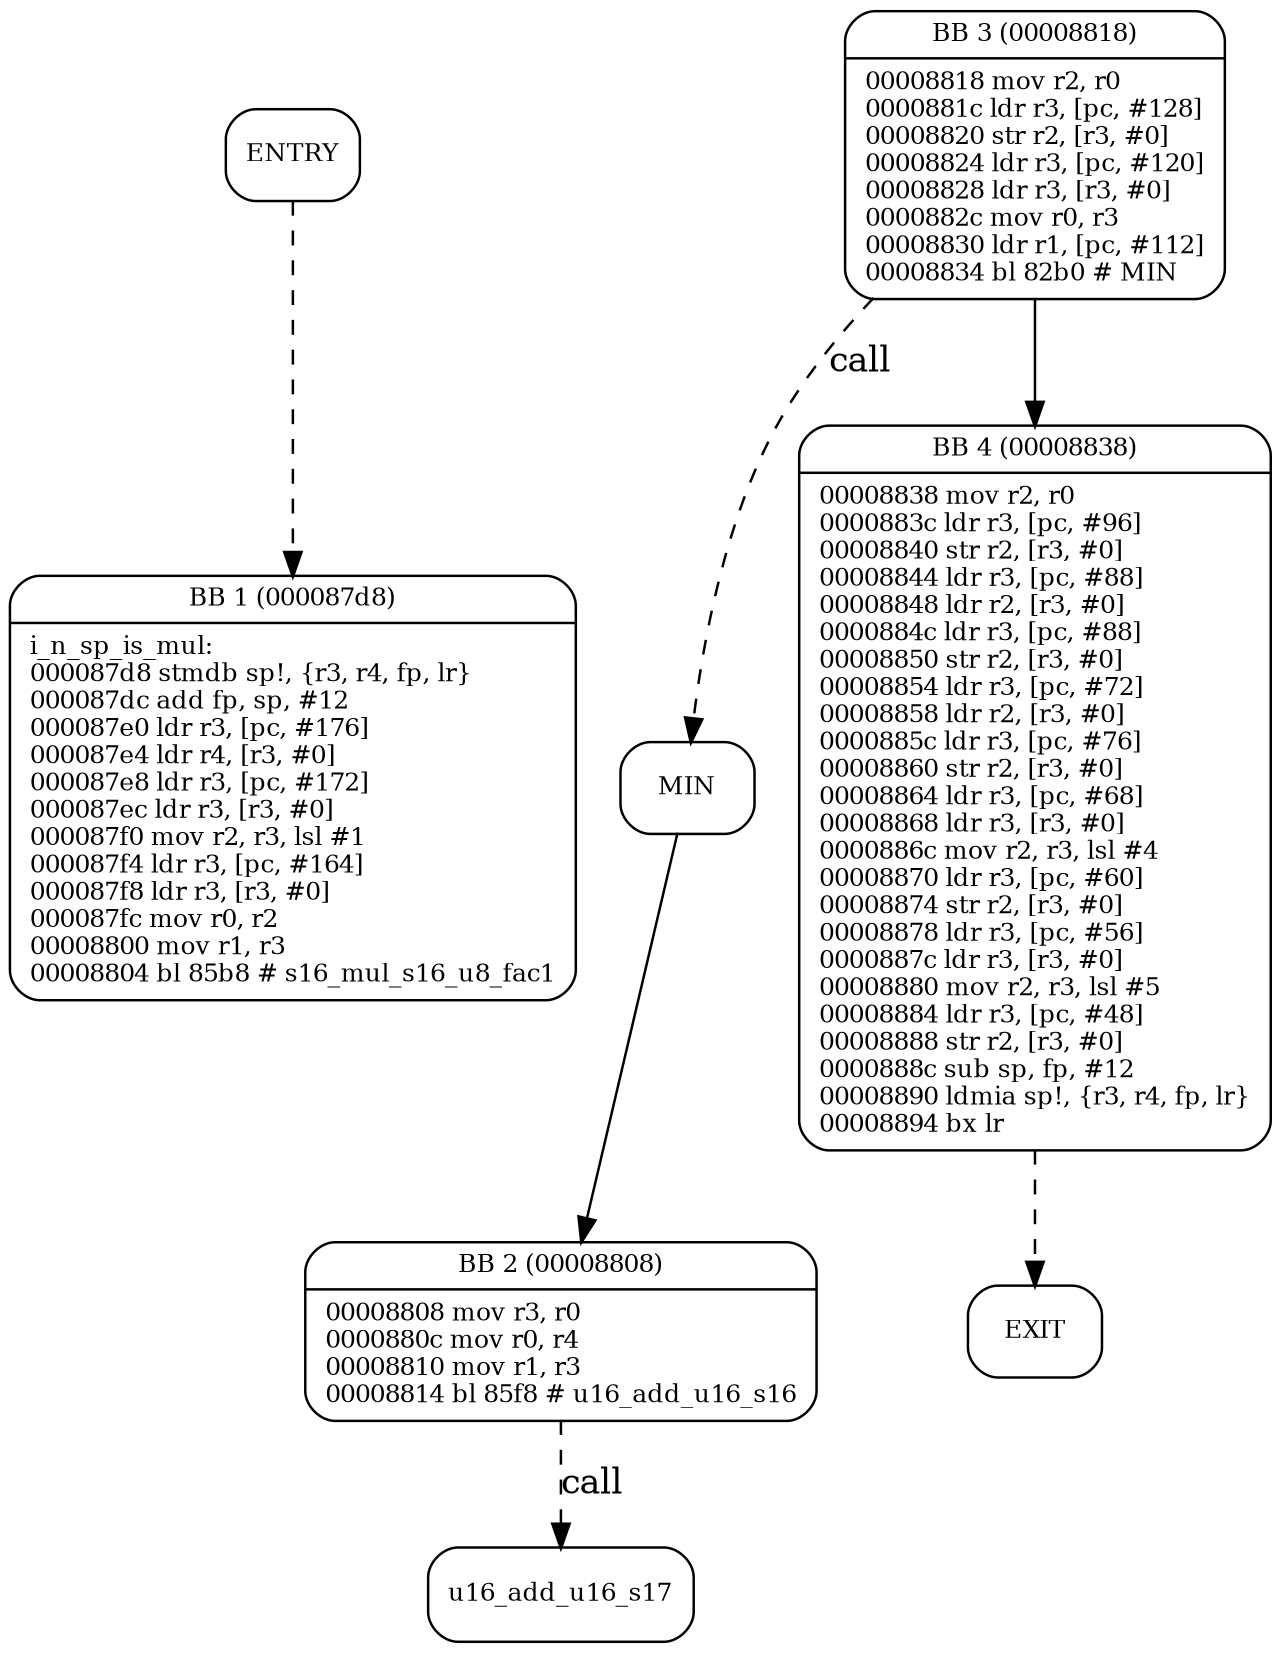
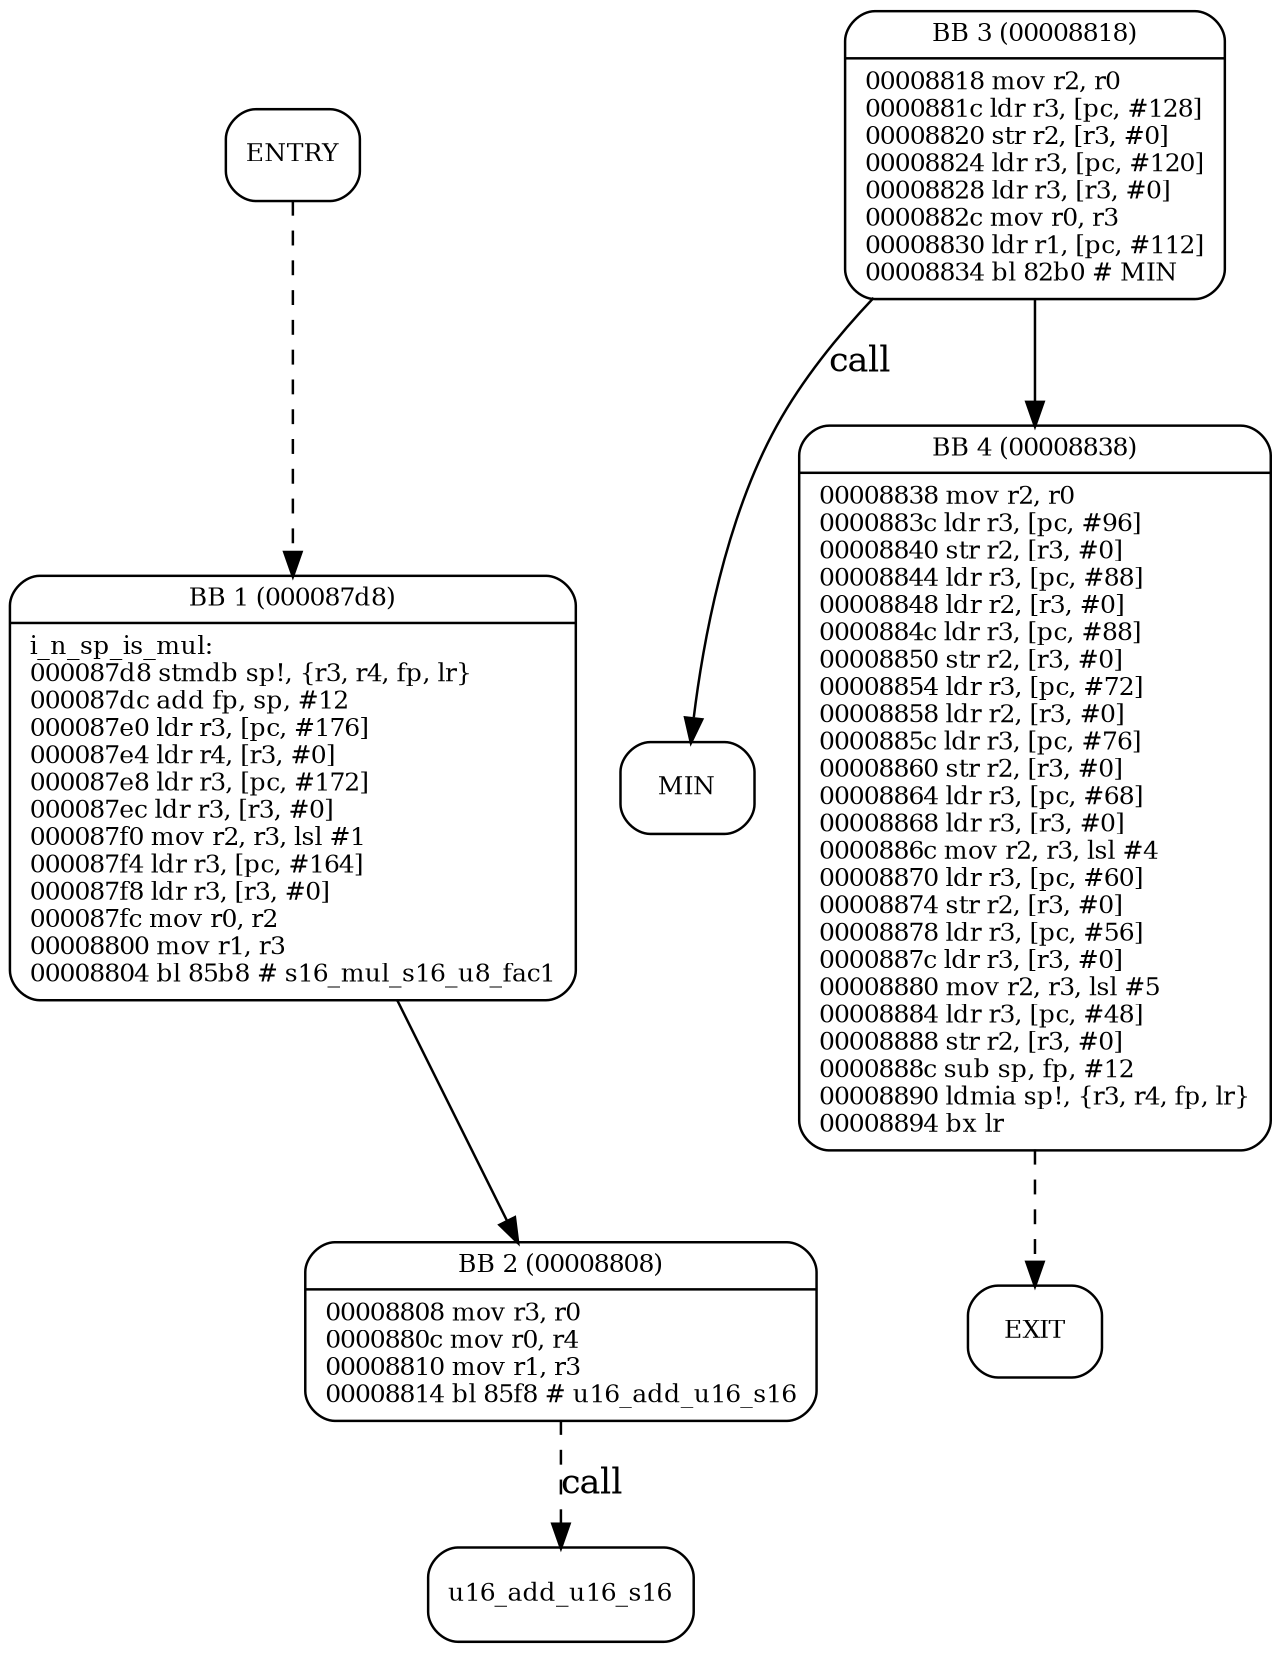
(747, 491) -> (747, 491)
(632, 1025) -> (452, 1110)
(561, 1595) -> (561, 1595)
